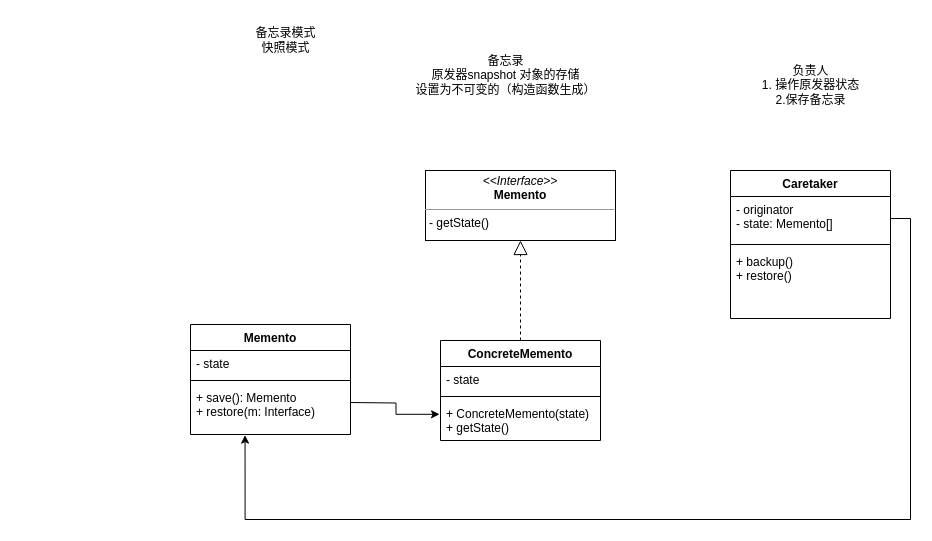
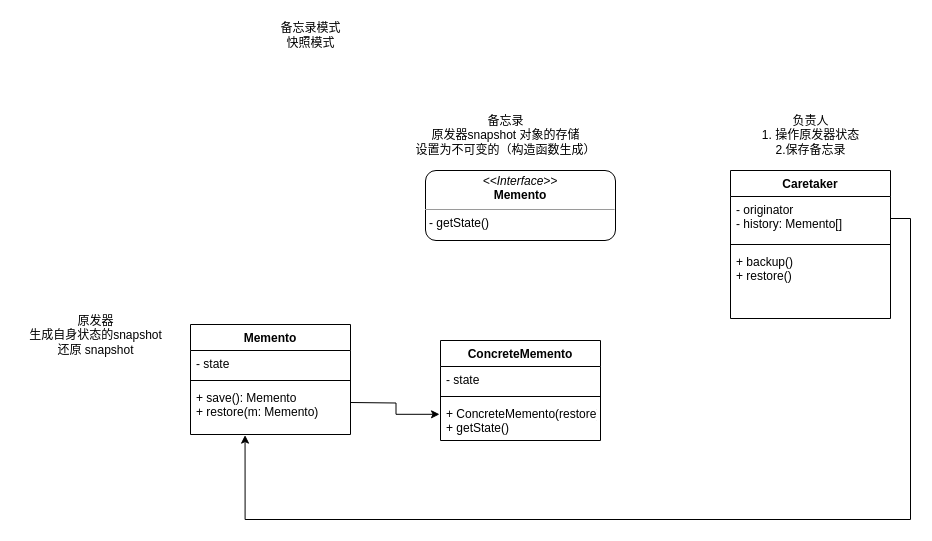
(286, 41) -> (311, 36)
(506, 76) -> (506, 136)
(811, 86) -> (811, 136)
(521, 206) -> (521, 206)
(772, 210) -> (772, 210)
(521, 298) -> none
none -> (96, 336)
(248, 398) -> (248, 398)
(525, 414) -> (532, 414)
